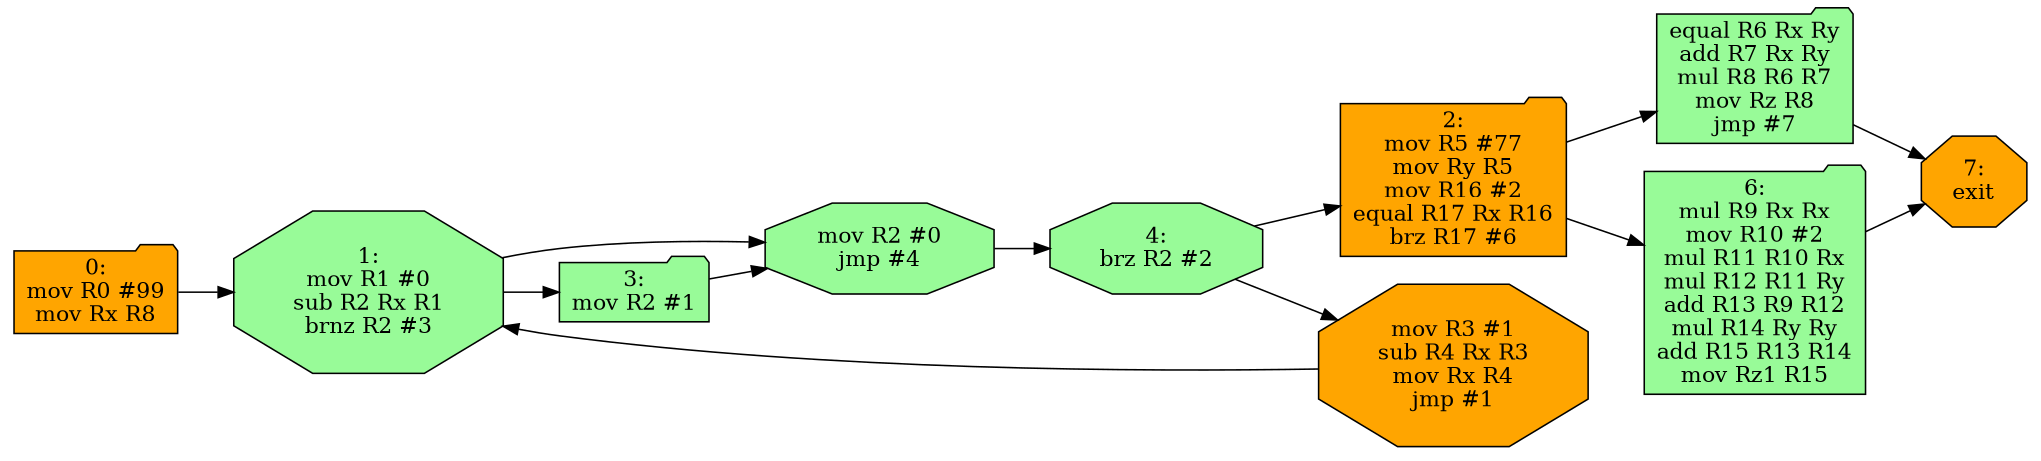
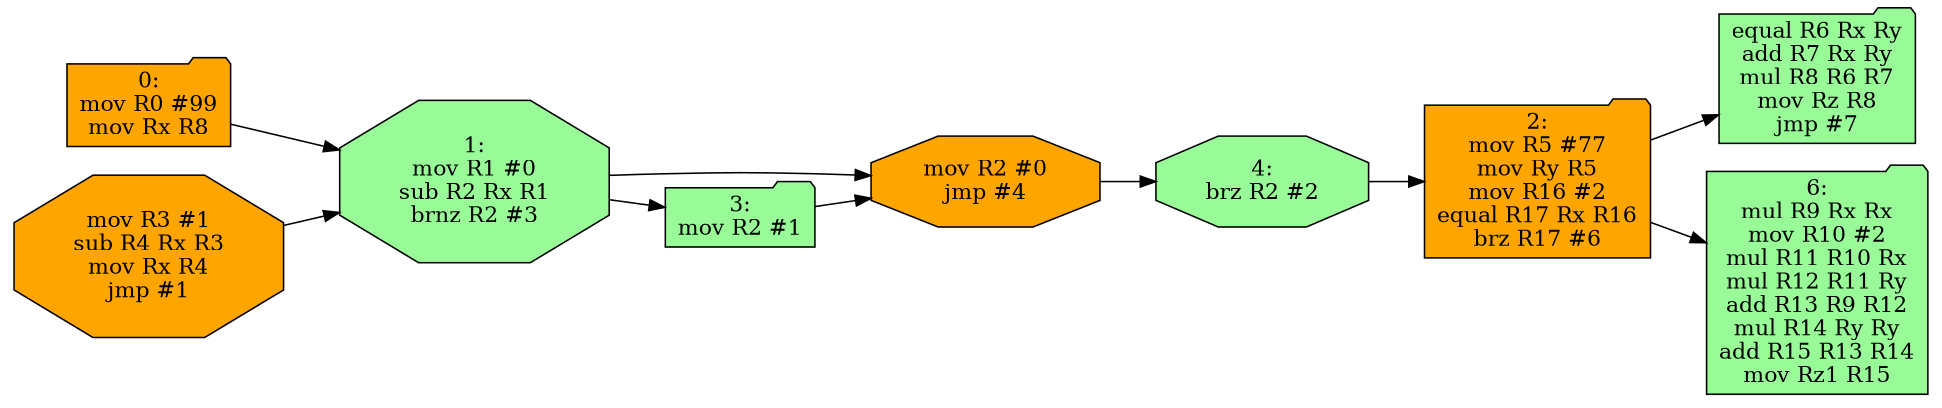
(1974, 182) -> none
(880, 249) -> (986, 182)
(1279, 297) -> none
